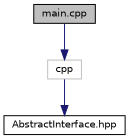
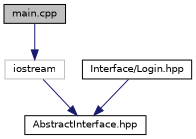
(65, 70) -> (35, 70)
none -> (137, 70)
